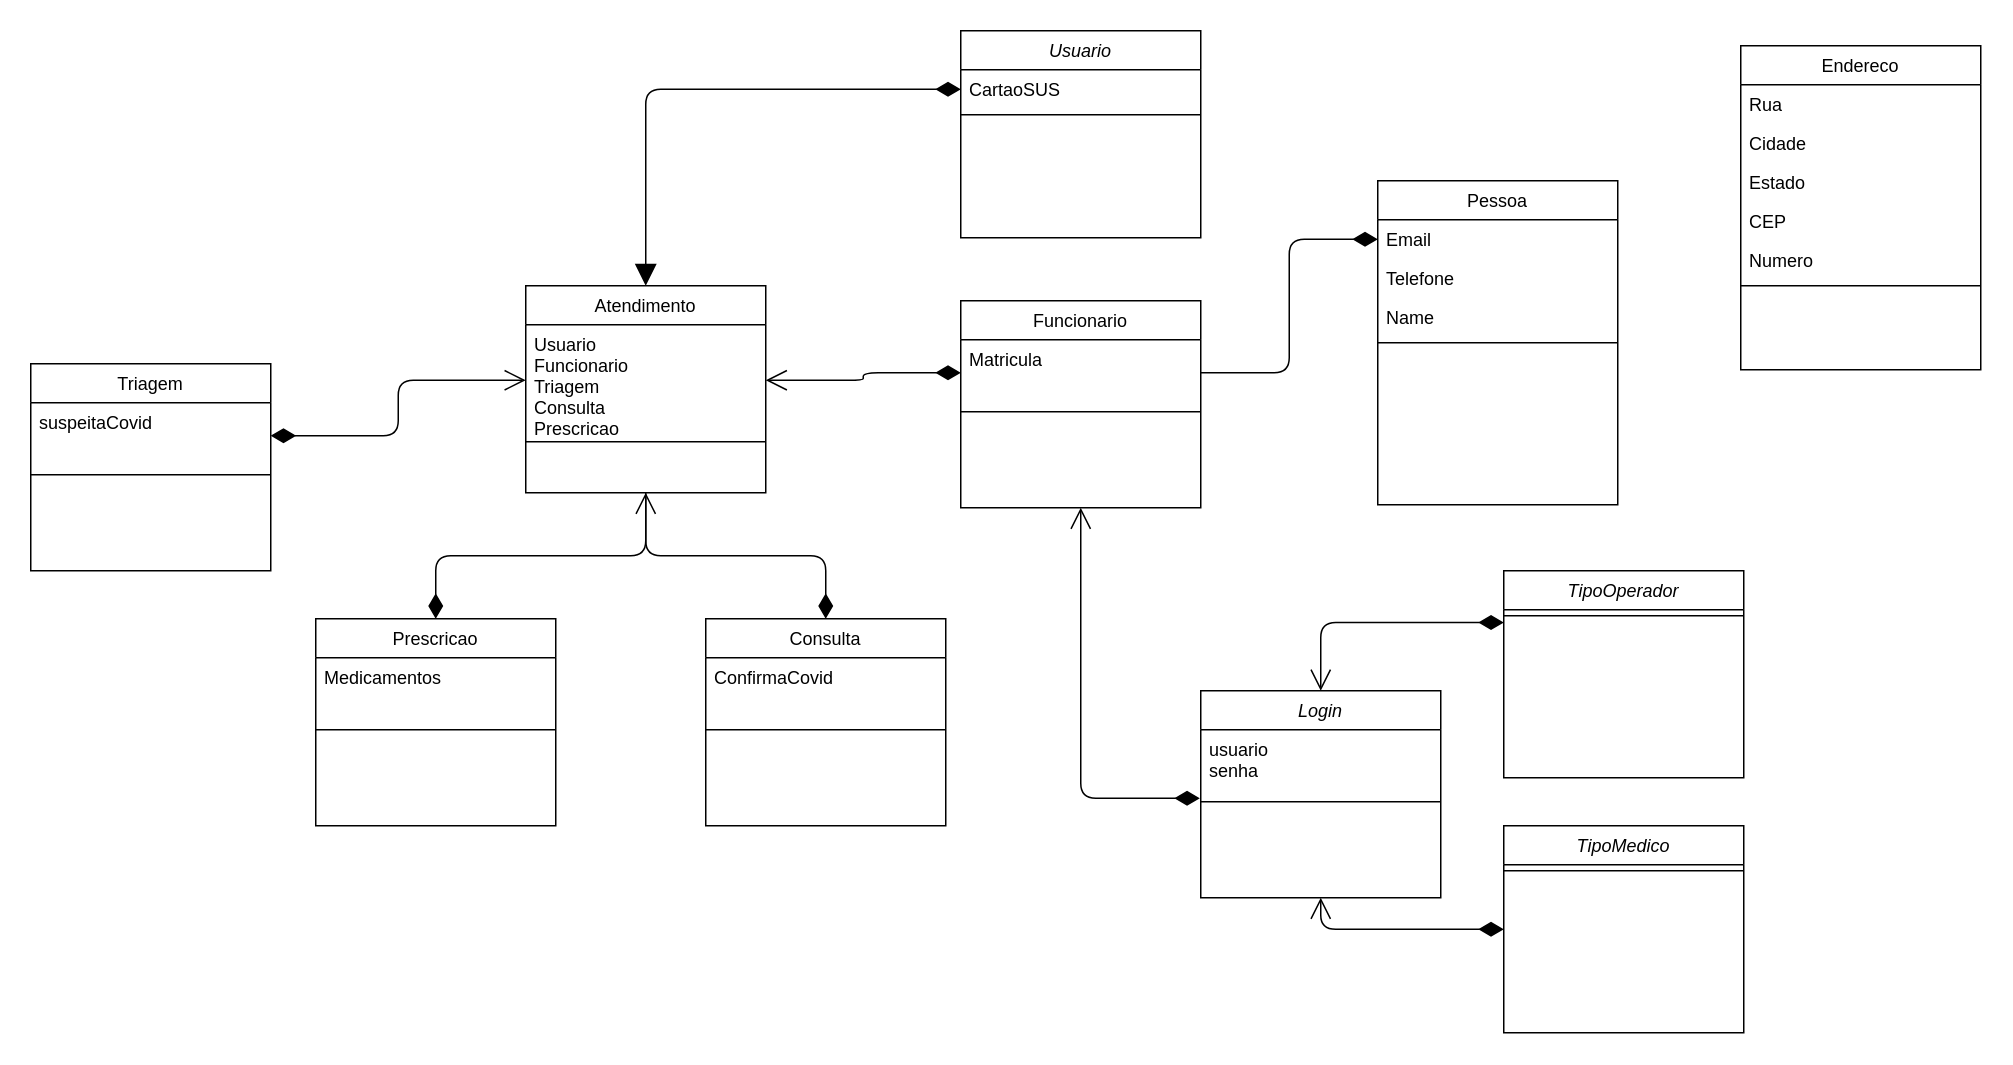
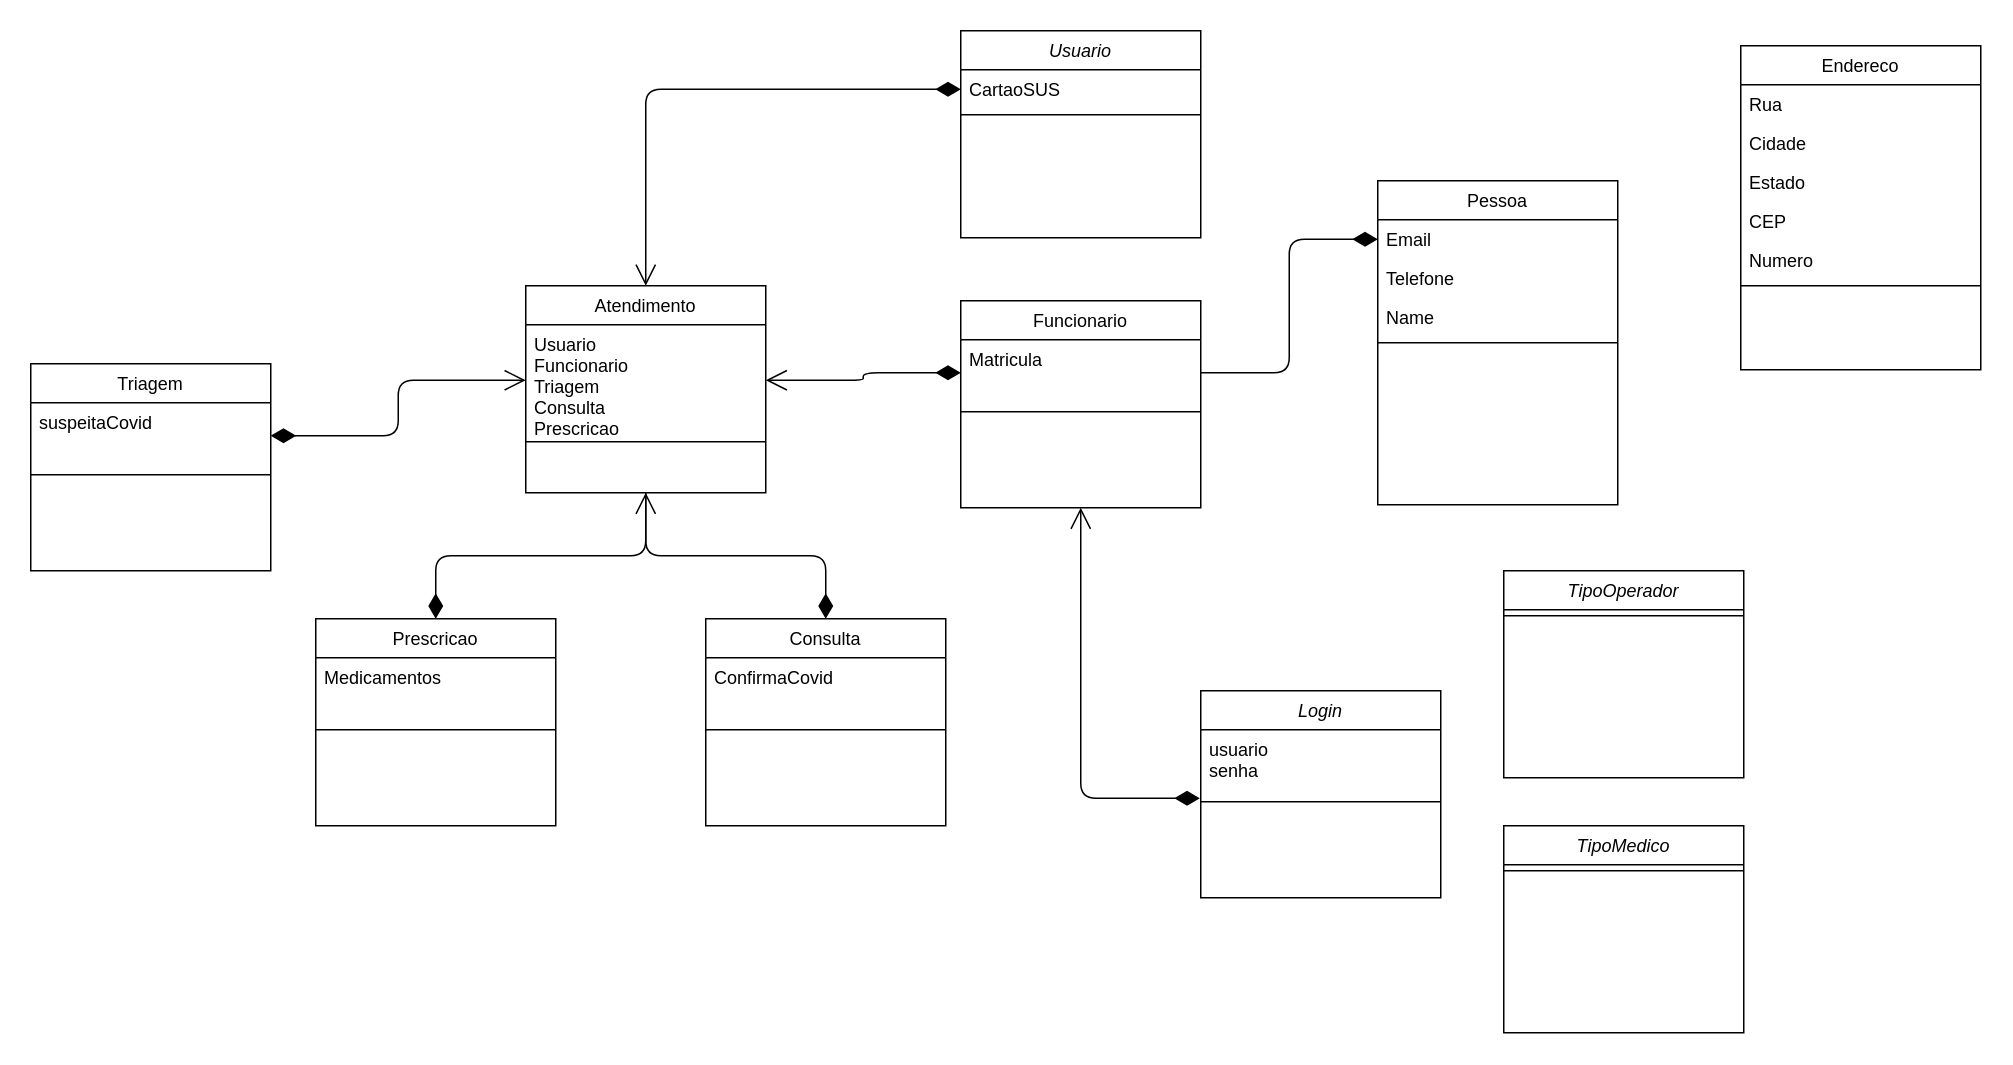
(646, 263) -> (646, 271)
(1374, 623) -> none
(1391, 929) -> none
